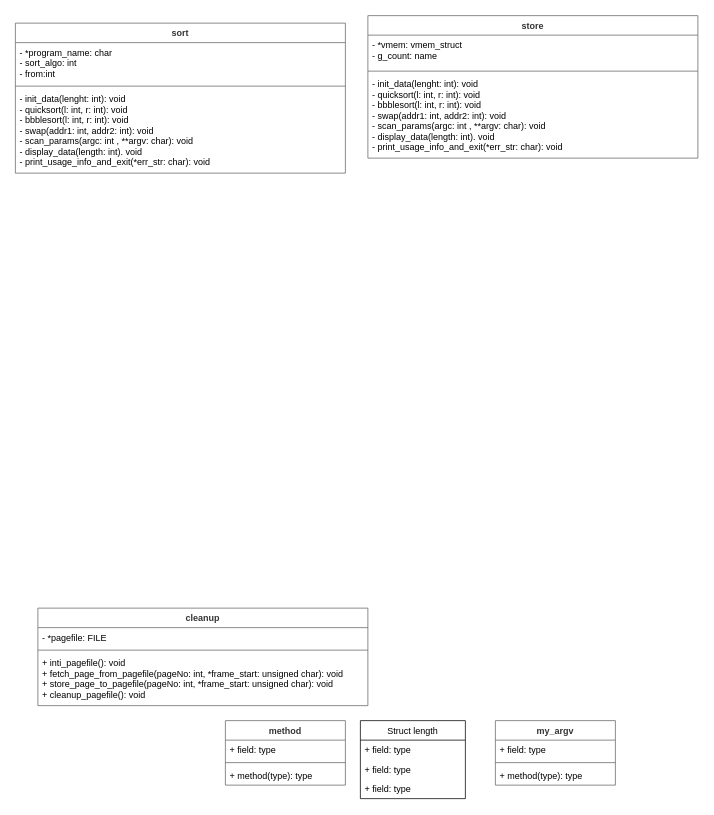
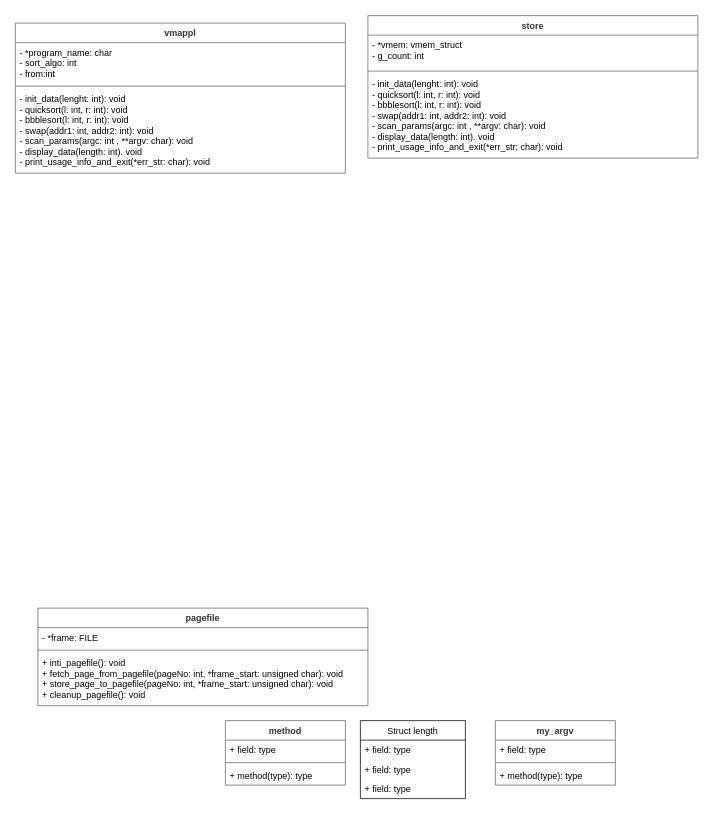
(180, 33) -> (180, 33)
(419, 45) -> (419, 45)
(203, 618) -> (203, 618)
(79, 638) -> (74, 638)
